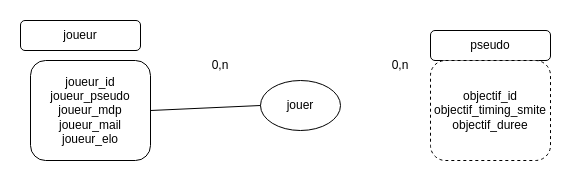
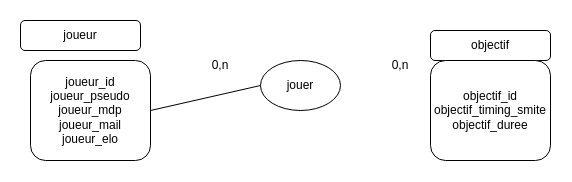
(491, 46) -> (491, 46)
(301, 106) -> (301, 86)
(491, 111) -> (491, 111)
